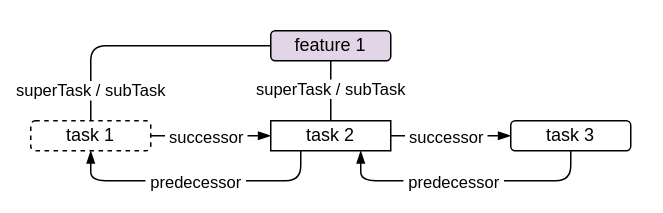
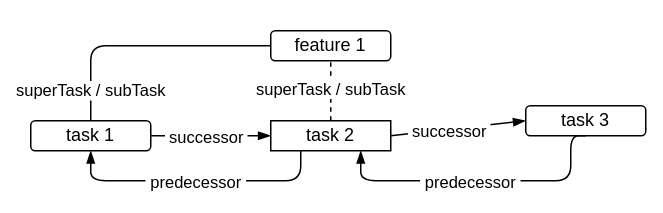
(331, 46) -> (331, 46)
(331, 110) -> (331, 110)
(91, 136) -> (91, 136)
(571, 136) -> (586, 121)
